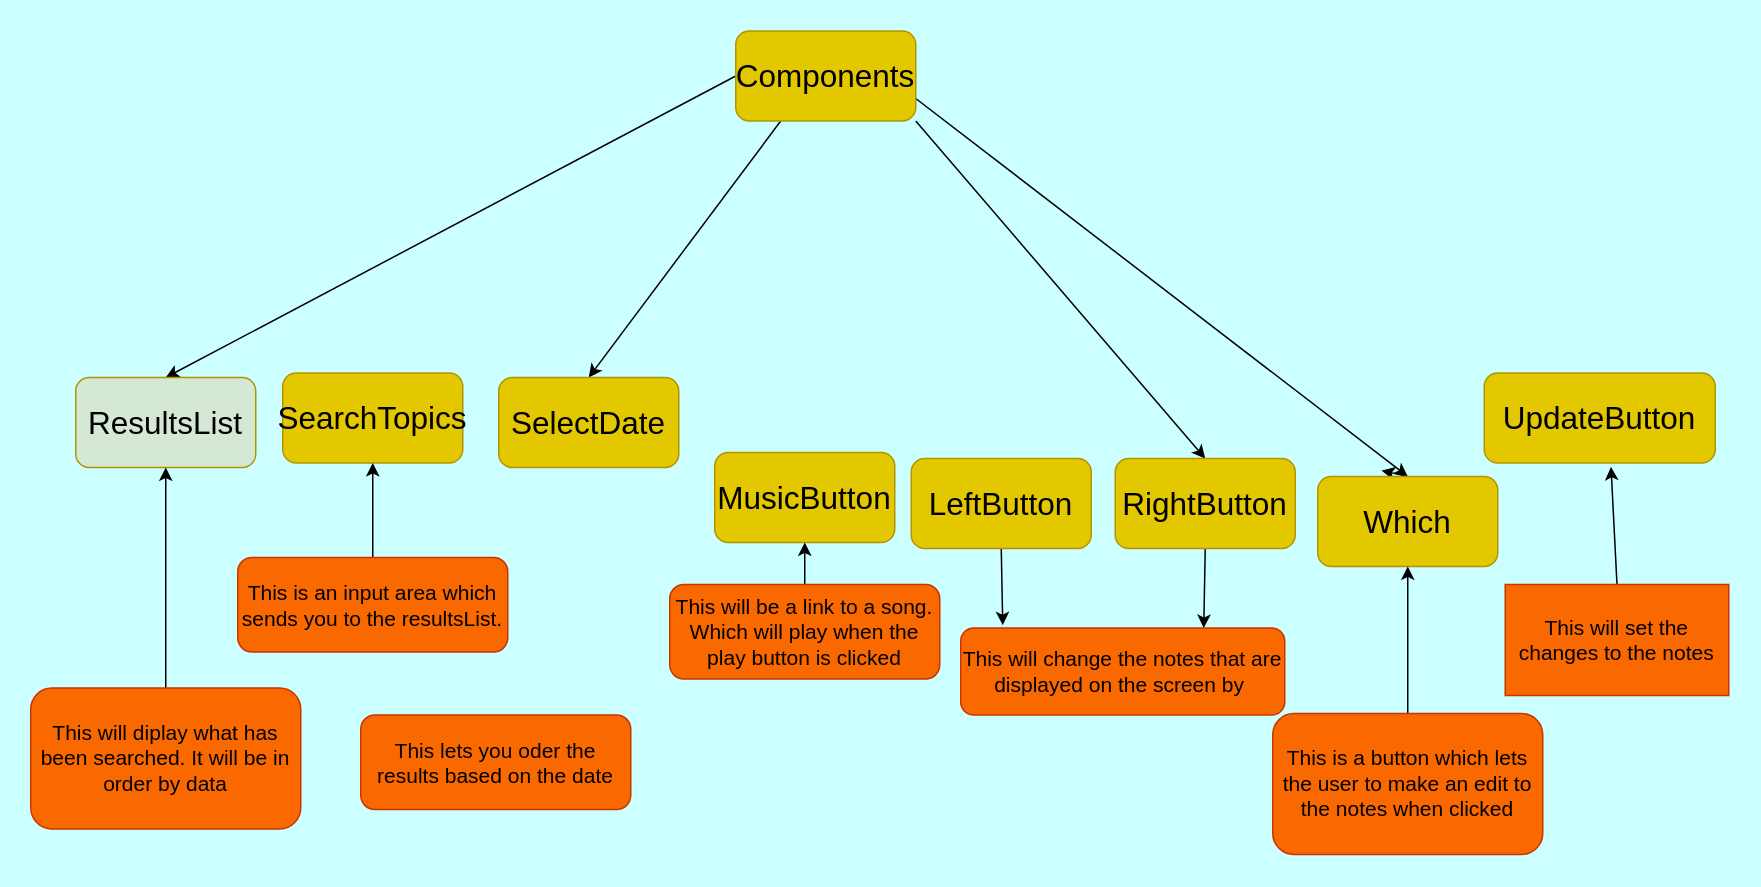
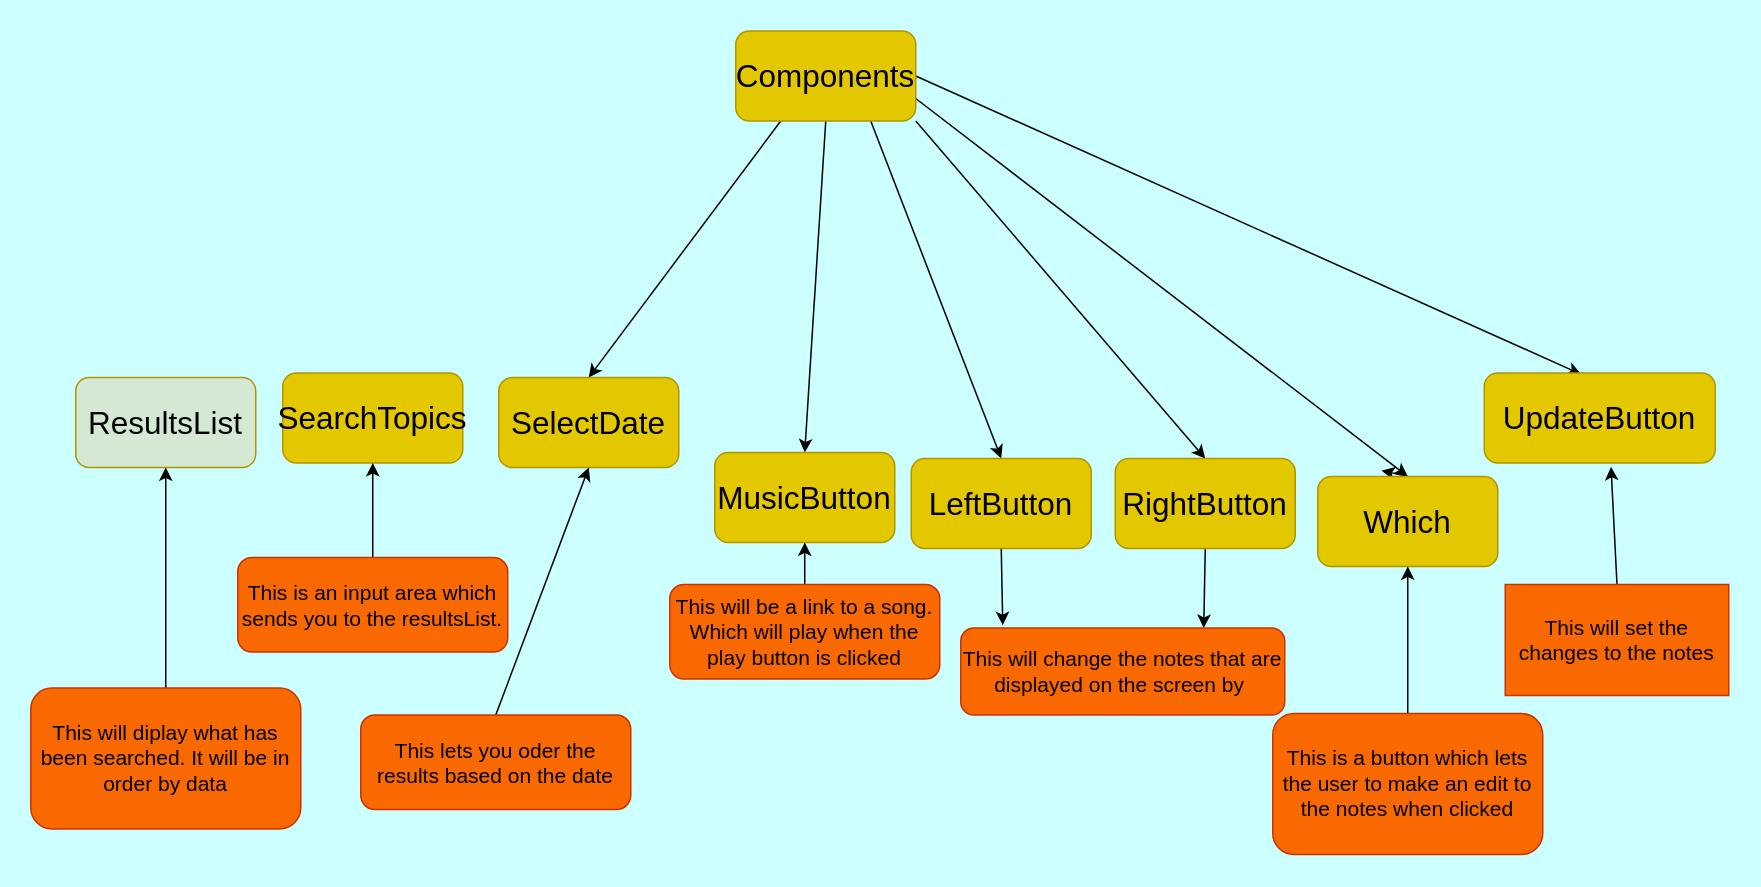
none -> (1244, 223)
(455, 224) -> none
none -> (816, 282)
none -> (934, 285)
none -> (541, 595)
